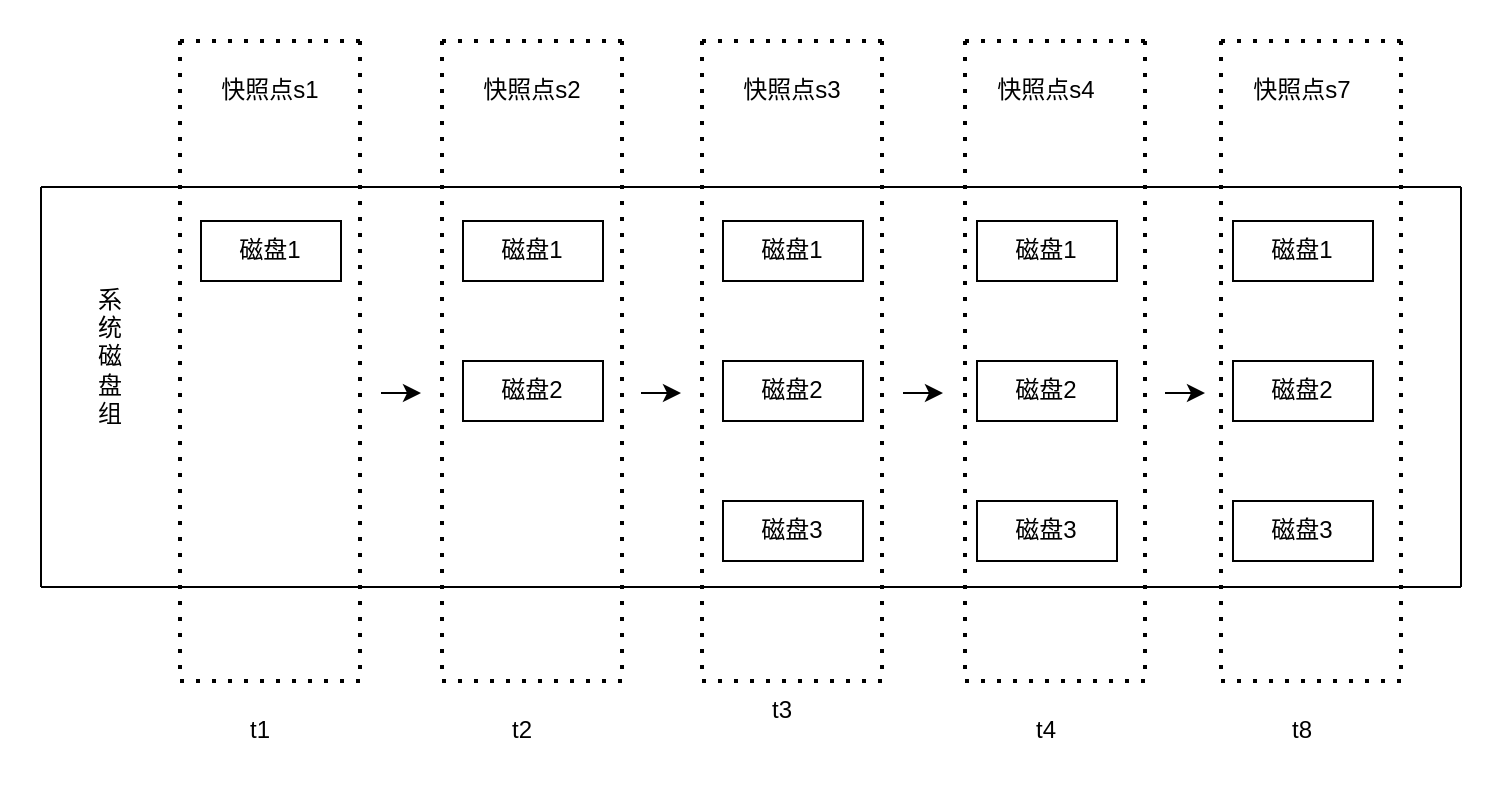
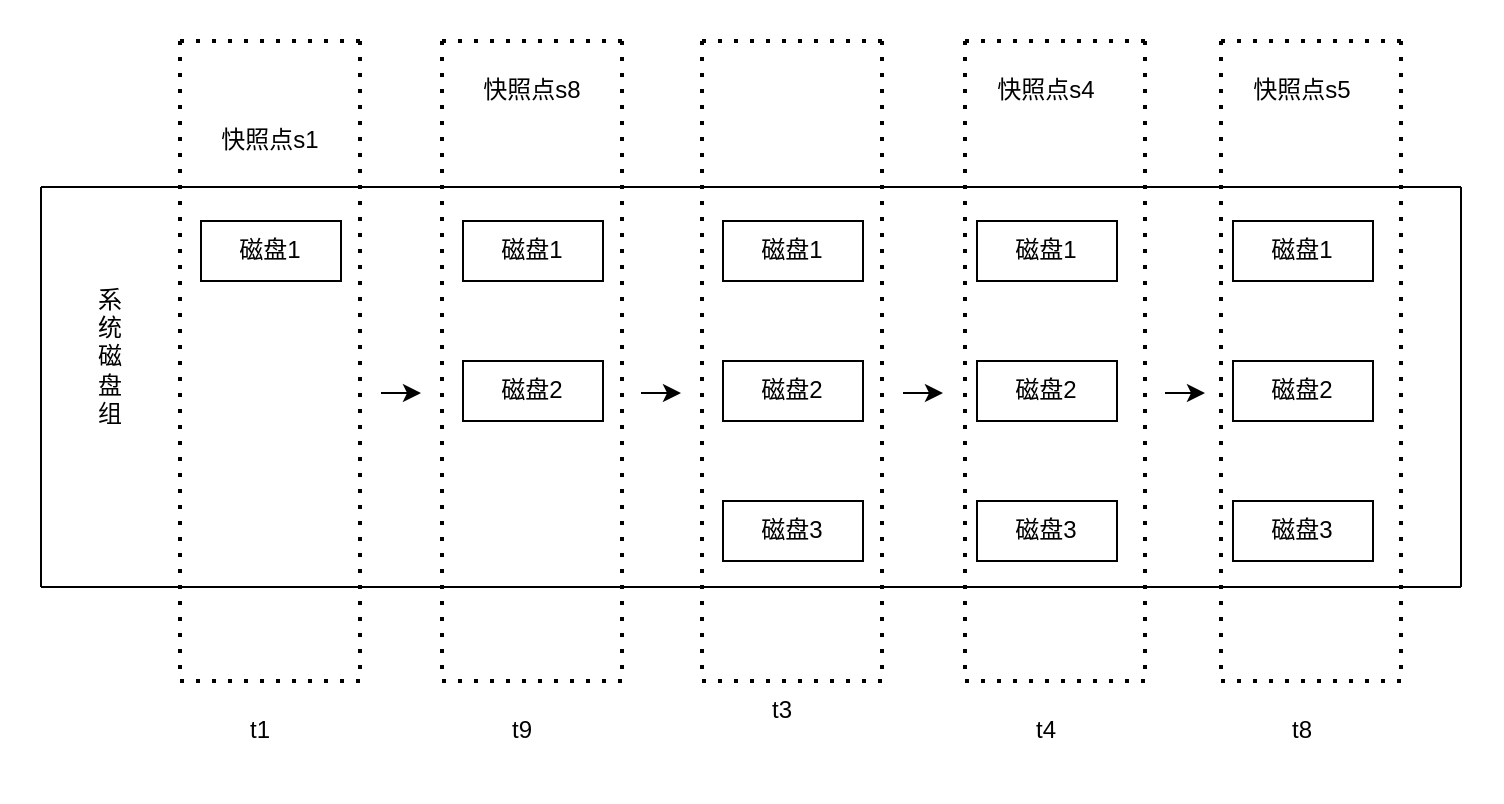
(271, 91) -> (271, 141)
(533, 91) -> (533, 91)
(793, 91) -> none
(1303, 91) -> (1303, 91)
(523, 731) -> (523, 731)
